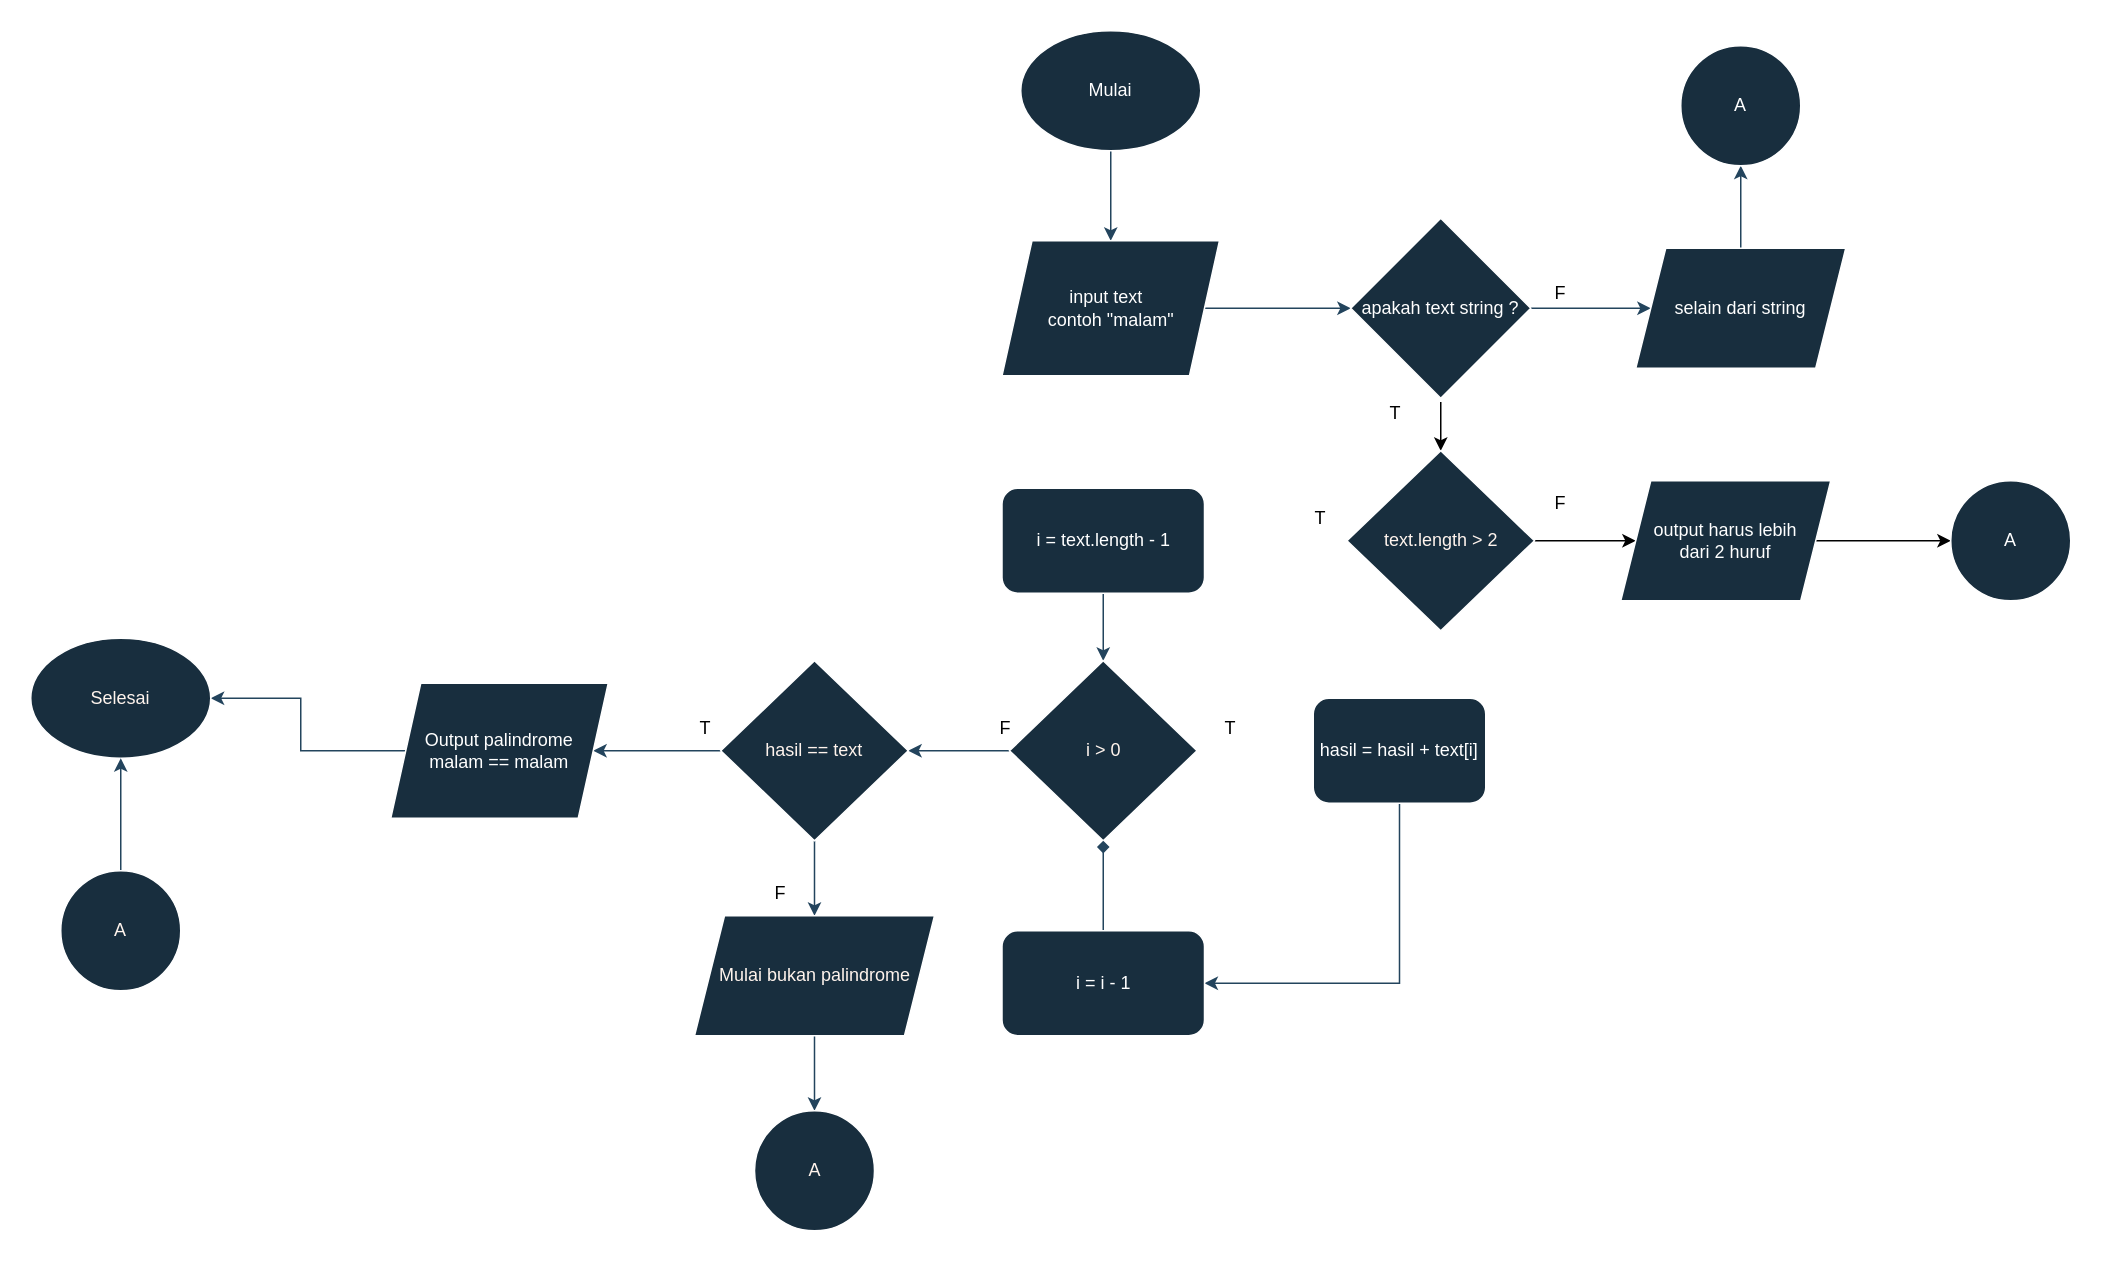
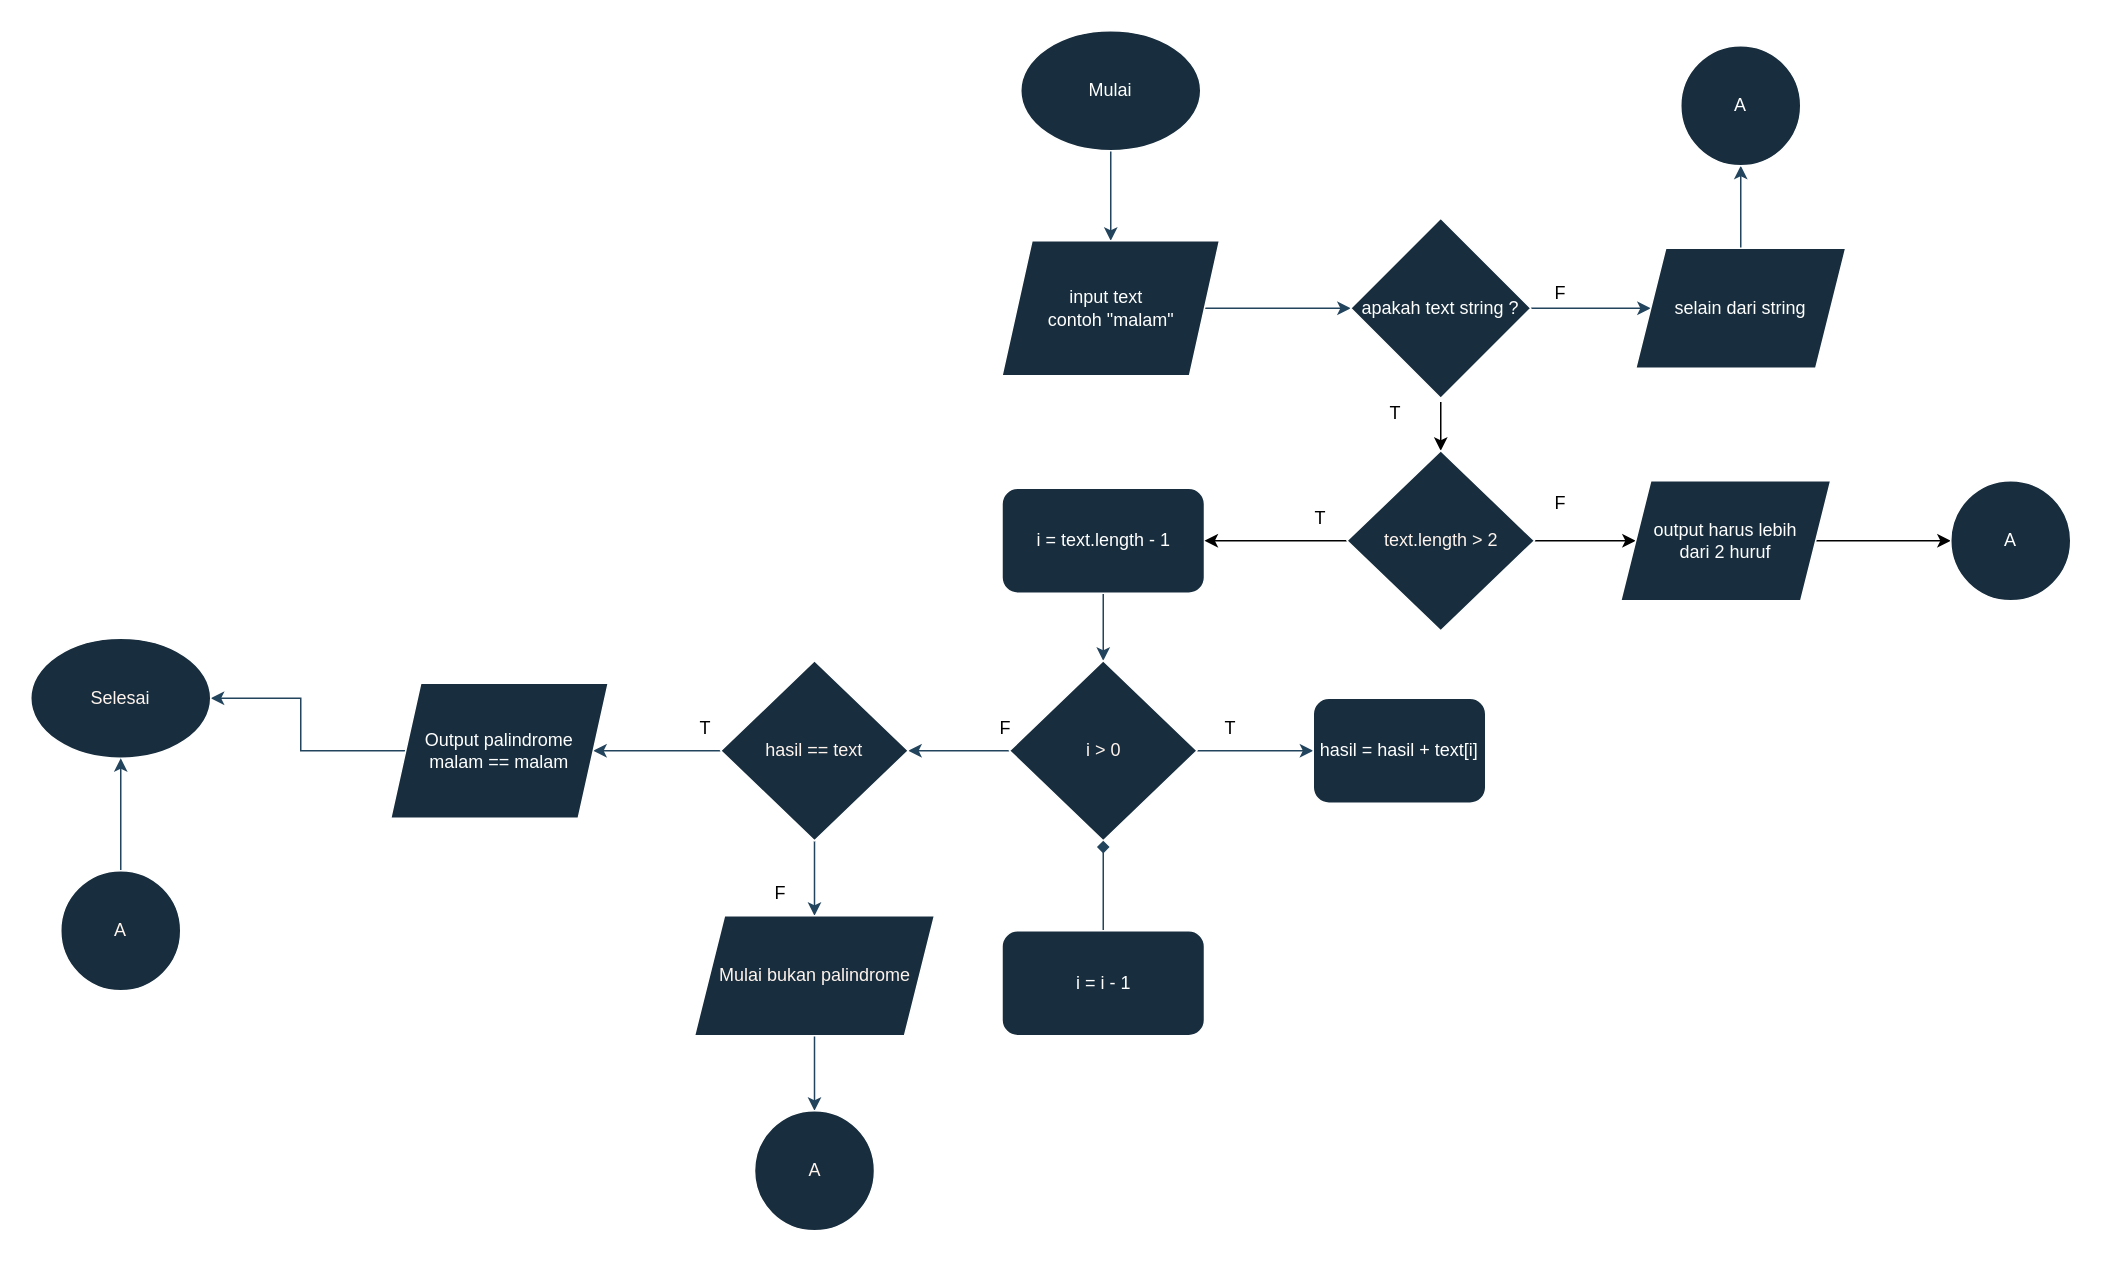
none -> (1281, 541)
none -> (1250, 751)
(1397, 983) -> none
